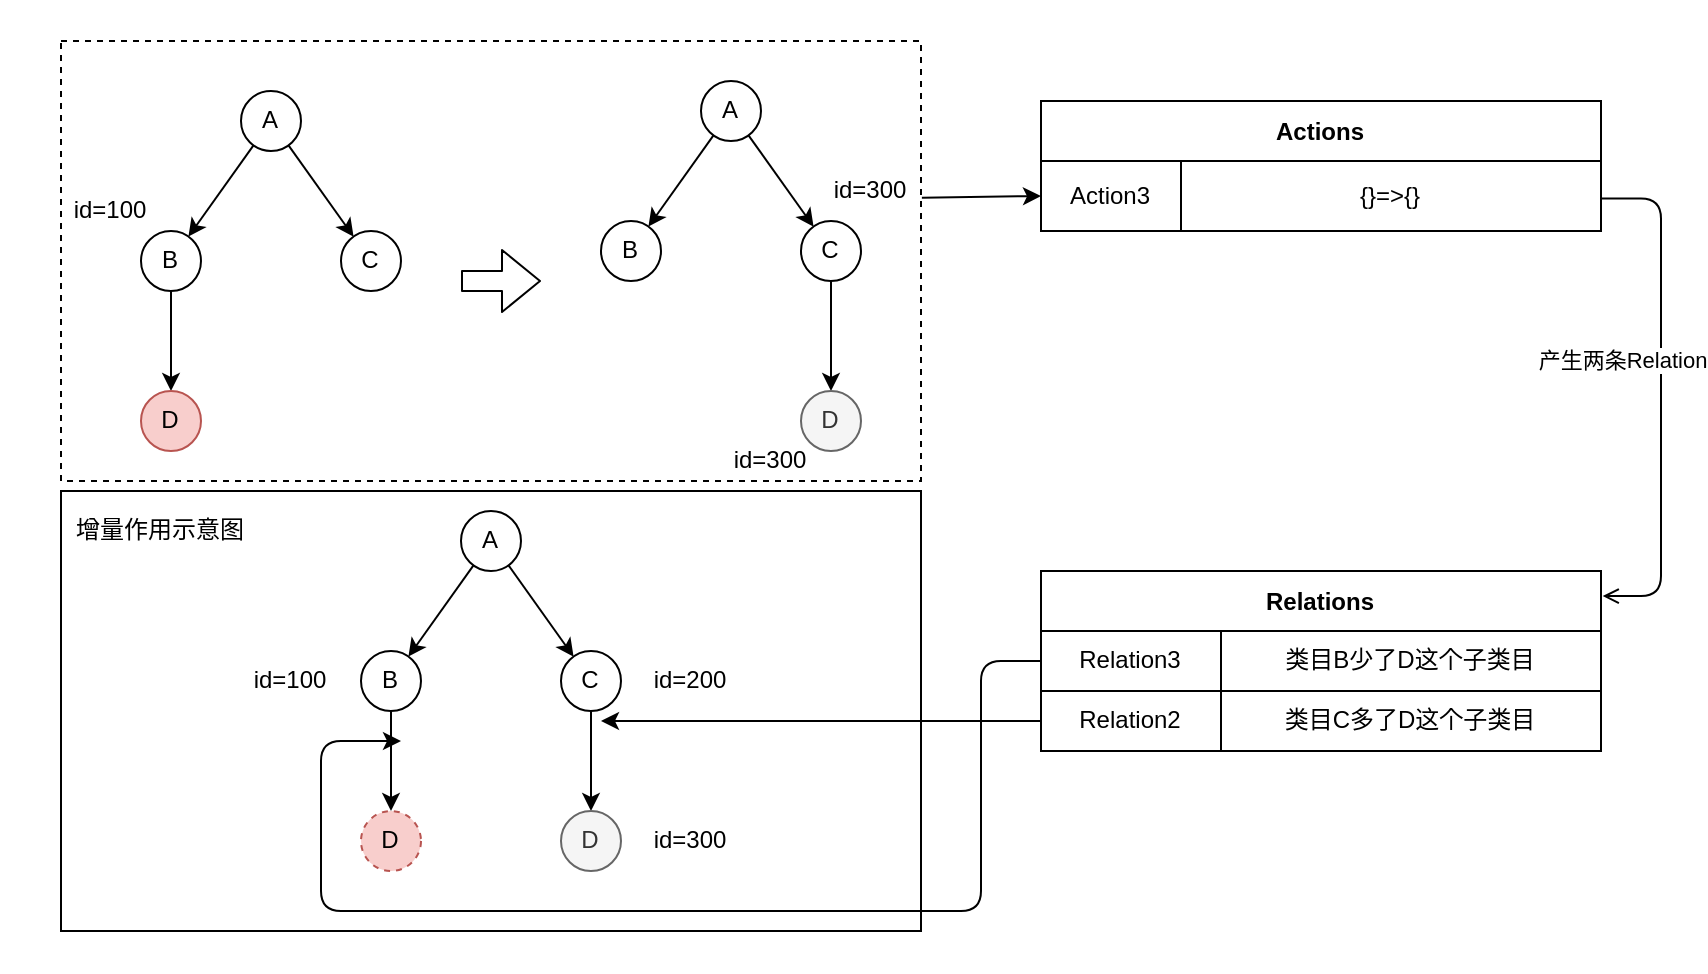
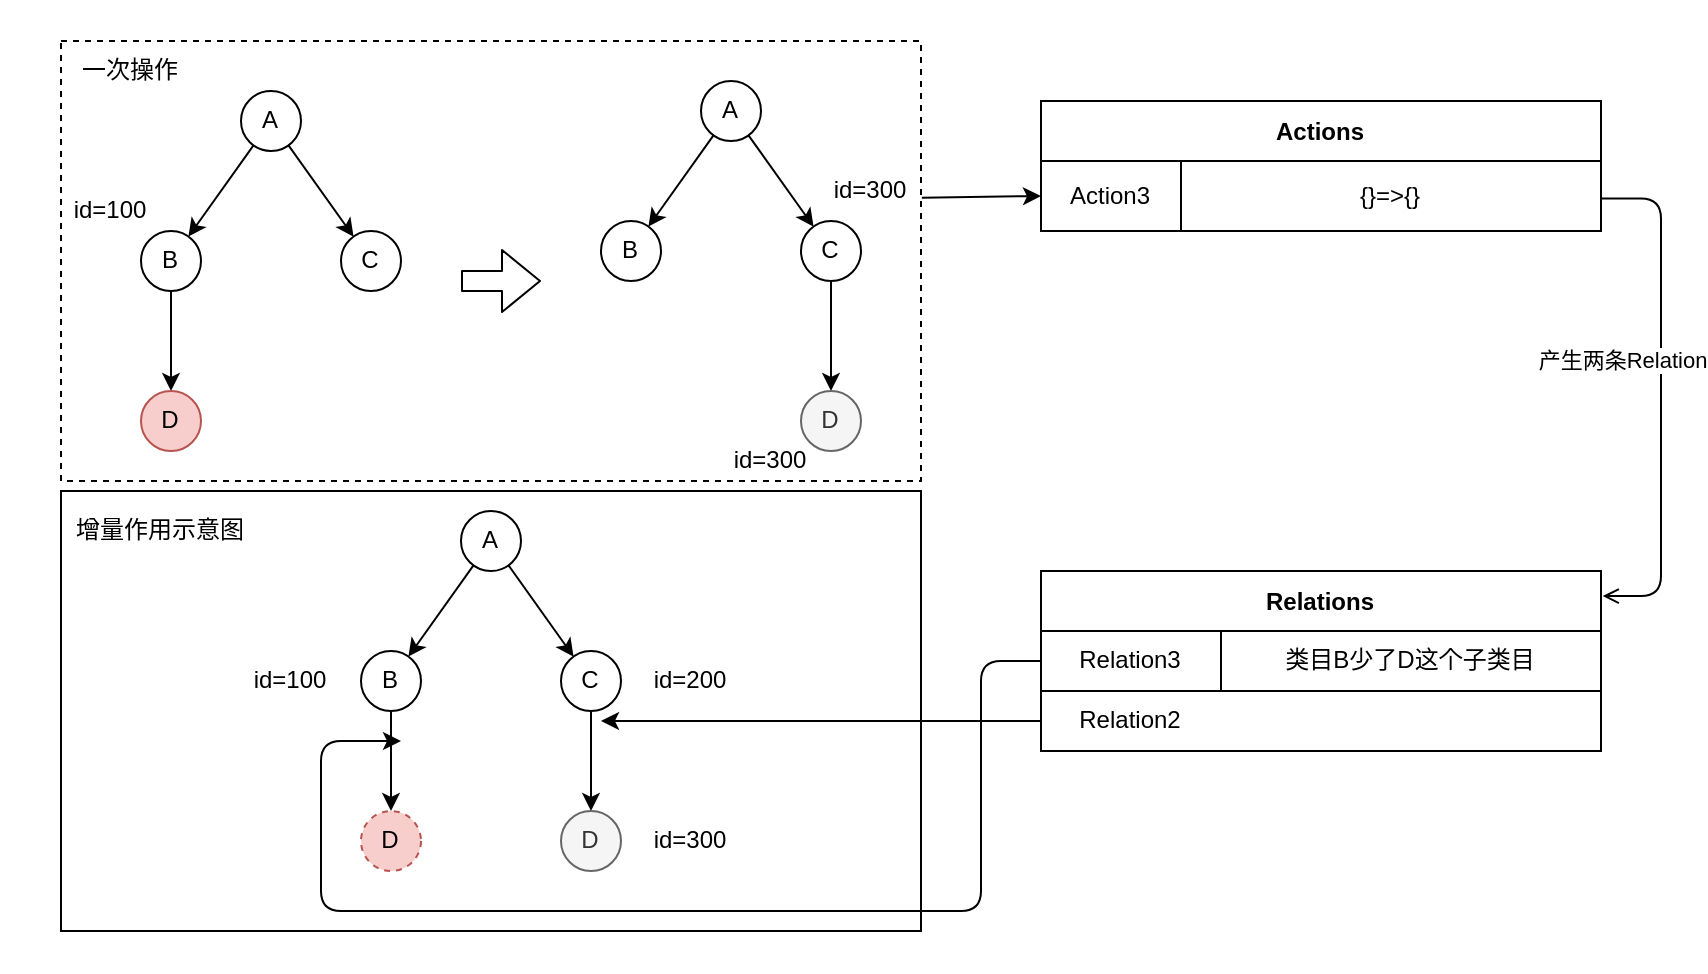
none -> (131, 71)
(1411, 721) -> none
